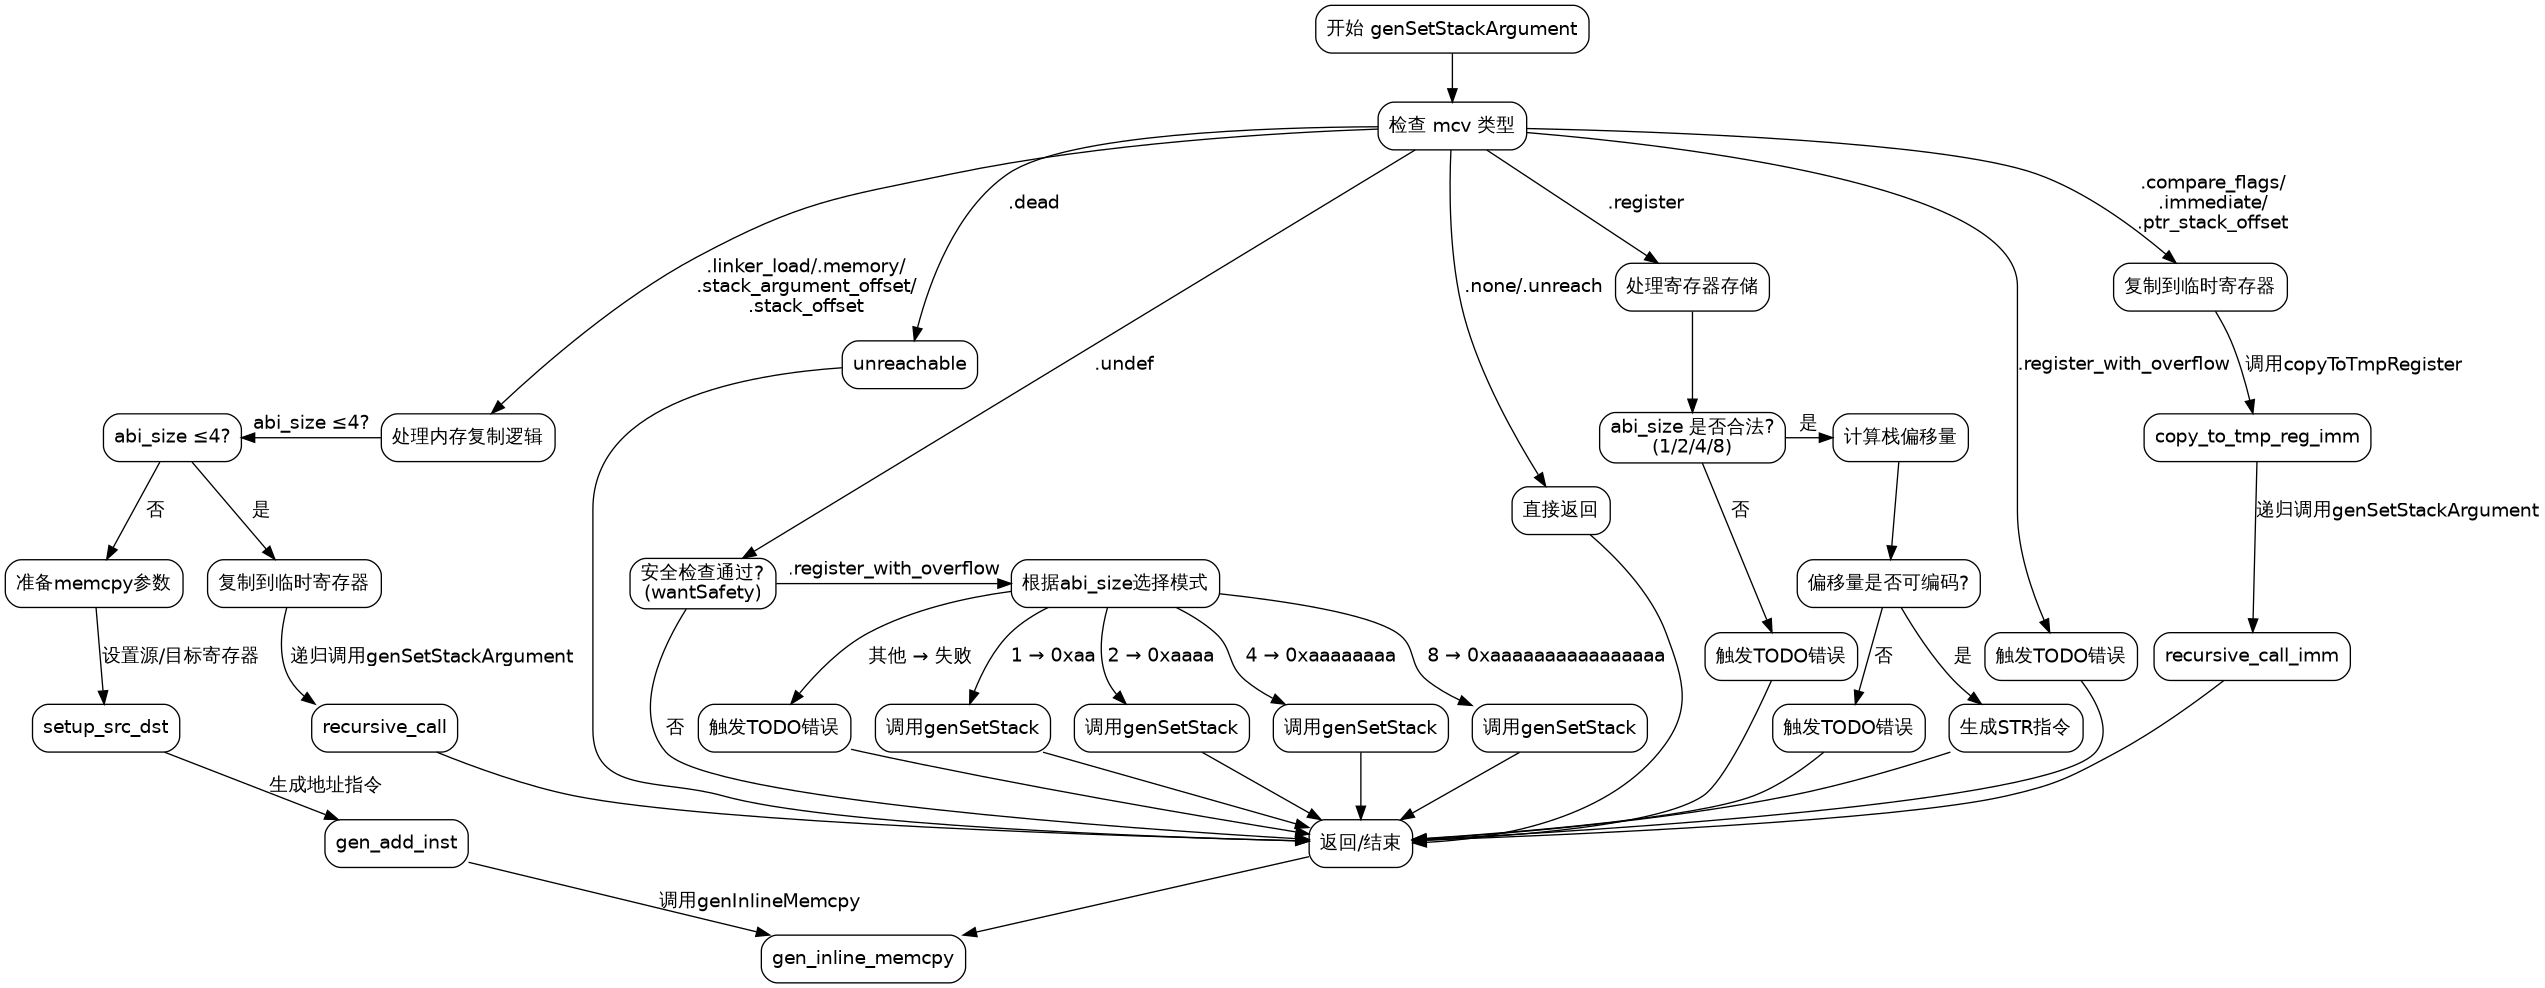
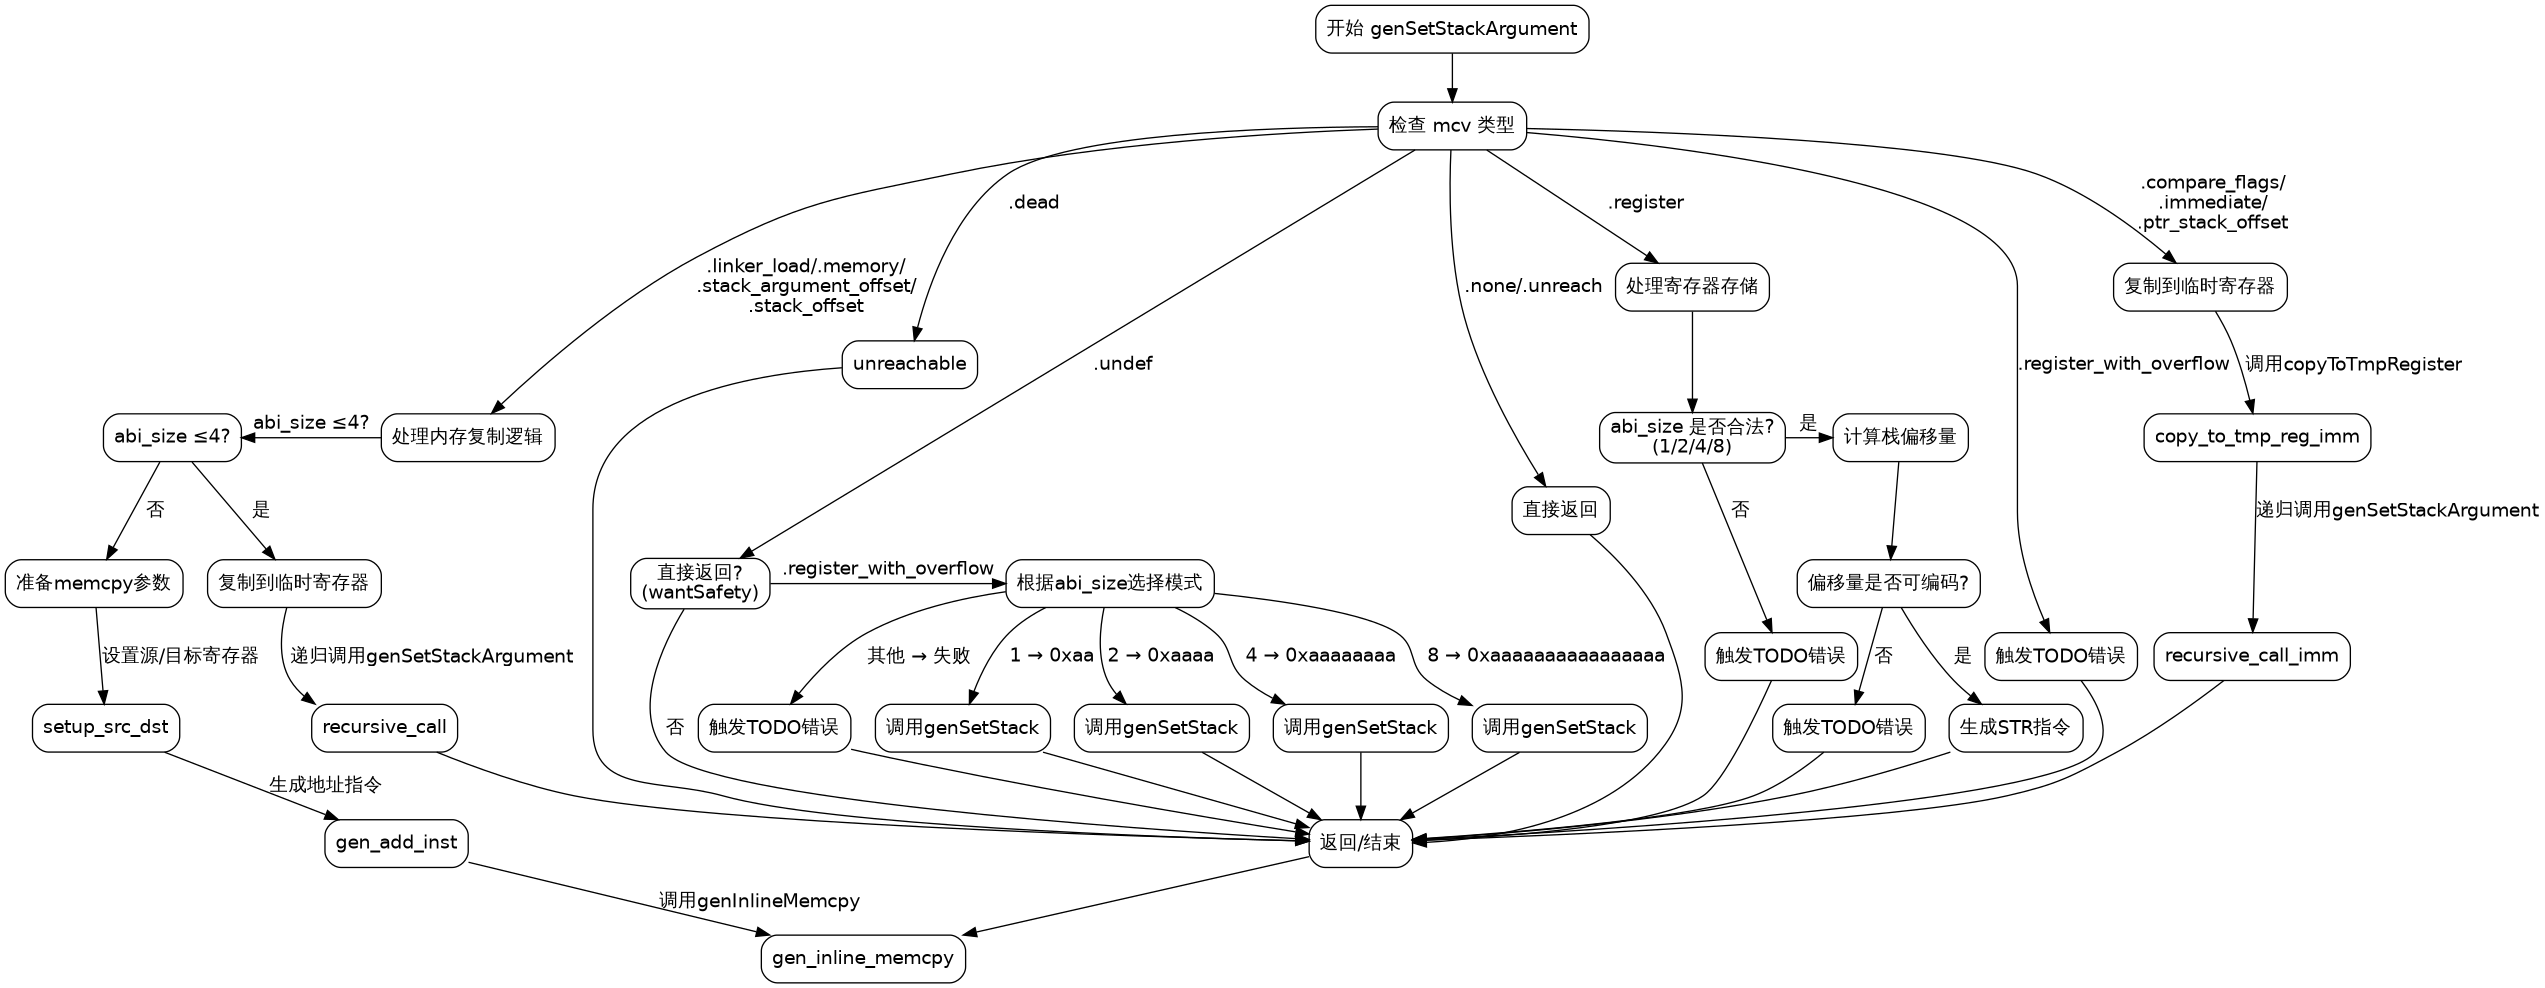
(703, 584) -> (700, 584)
